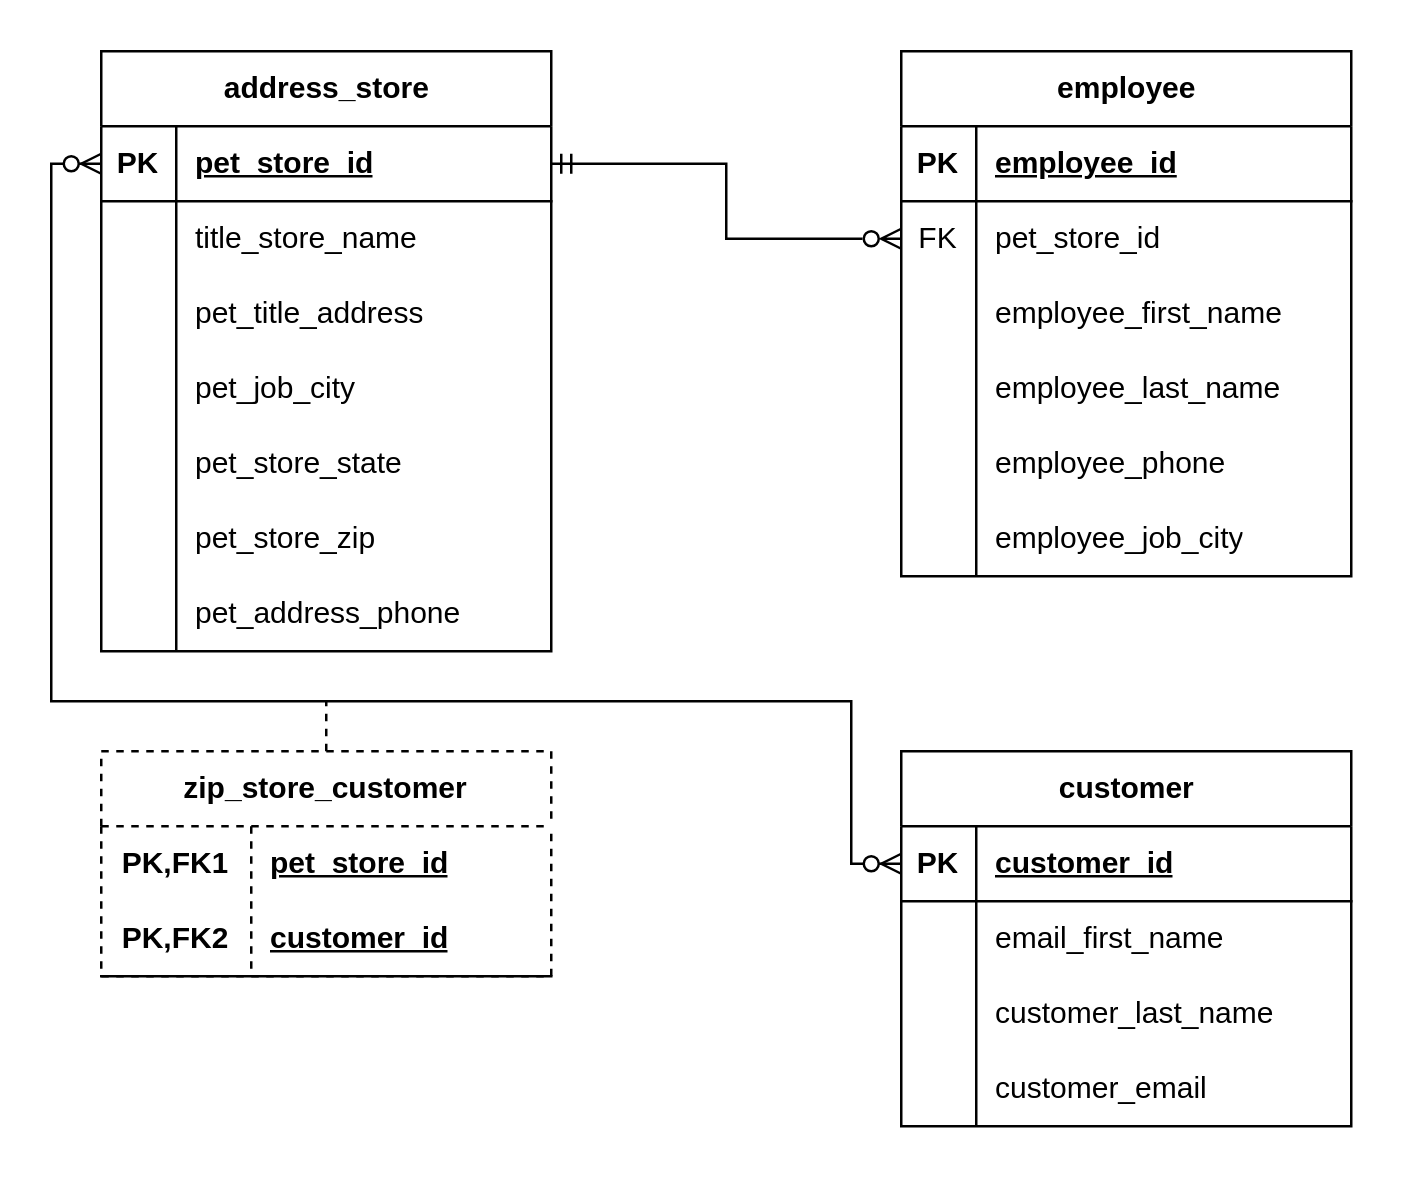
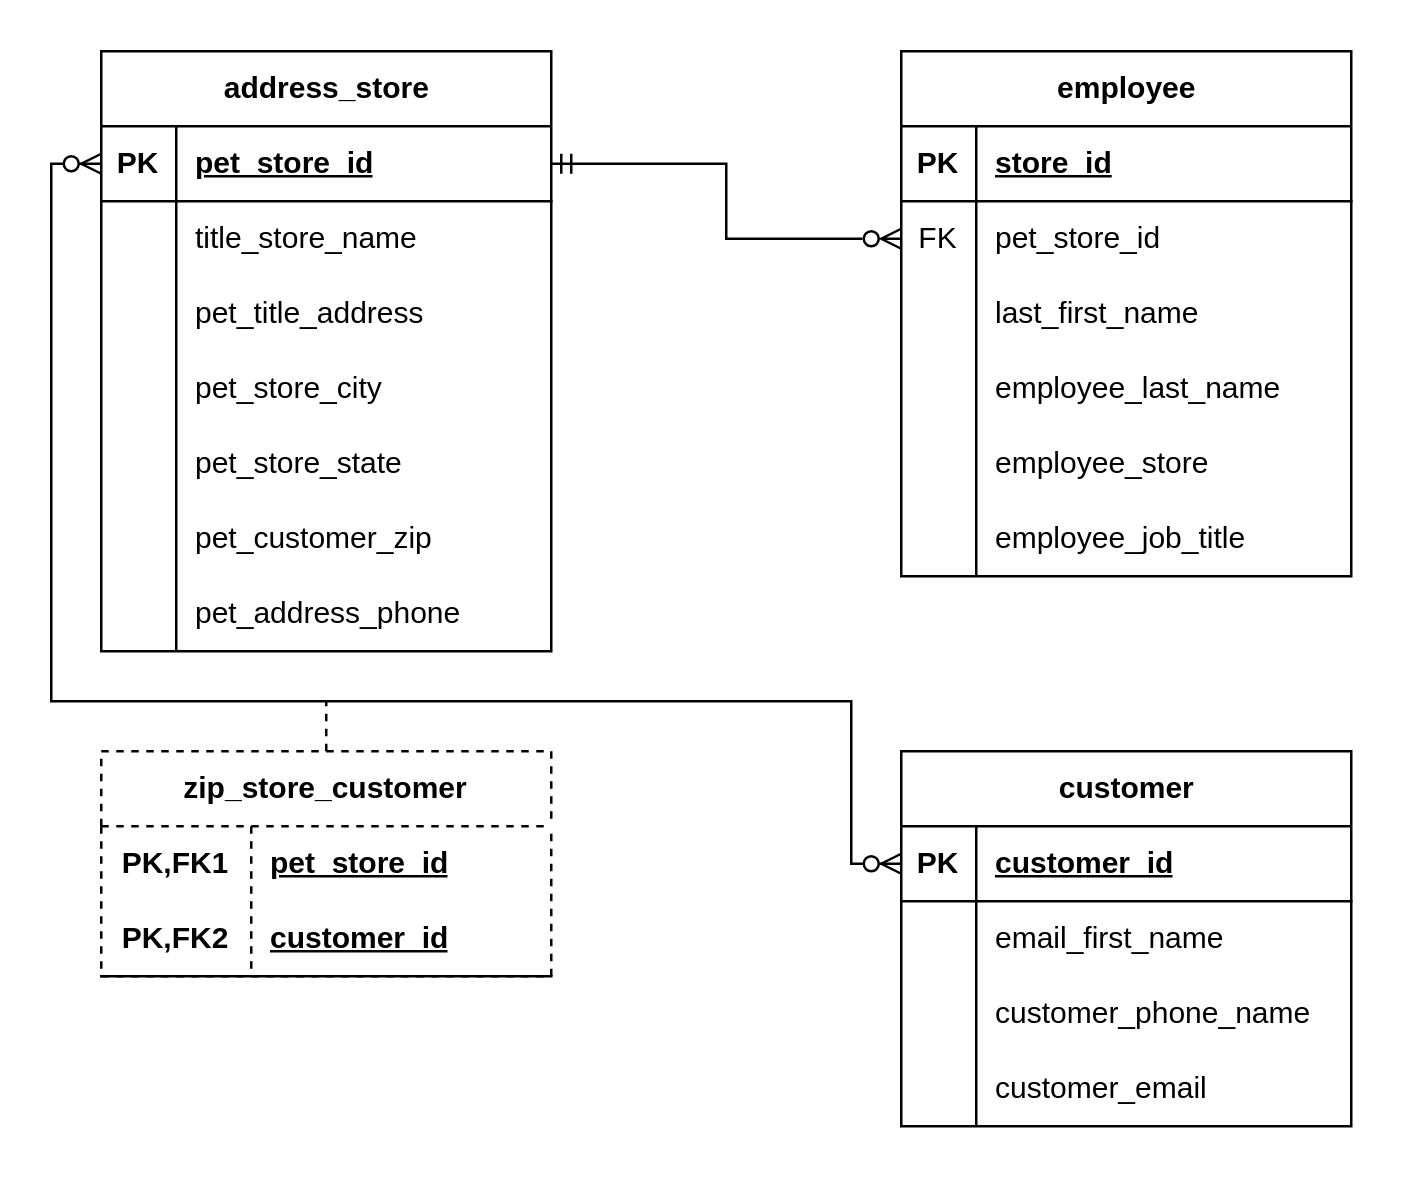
(1081, 164) -> (1060, 164)
(1148, 314) -> (1114, 314)
(293, 389) -> (310, 389)
(1110, 464) -> (1110, 464)
(302, 539) -> (327, 539)
(1131, 539) -> (1136, 539)
(1144, 1014) -> (1156, 1014)
